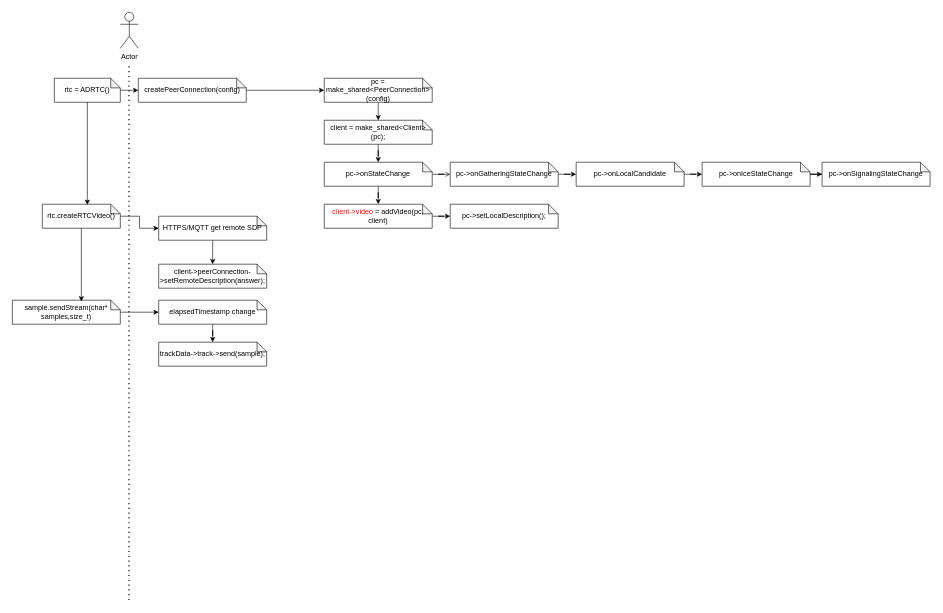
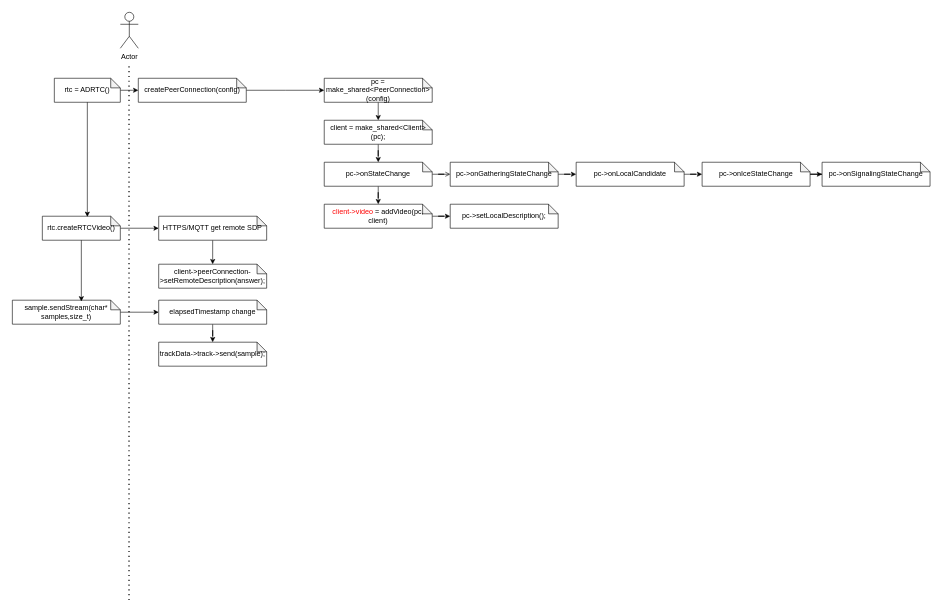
(81, 216) -> (81, 228)
